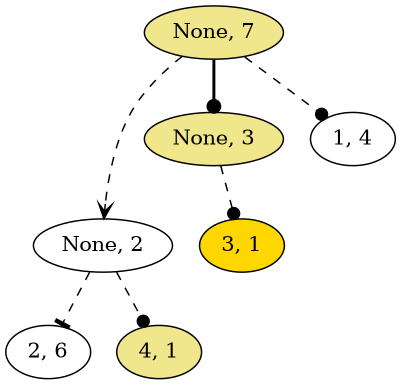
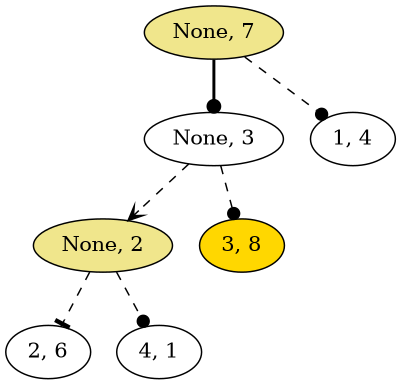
(127, 121) -> (164, 187)
(214, 139) -> (214, 139)
(103, 246) -> (103, 246)
(242, 246) -> (242, 246)
(159, 352) -> (159, 352)
